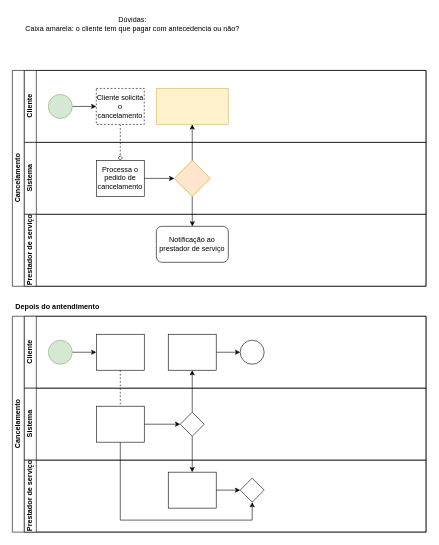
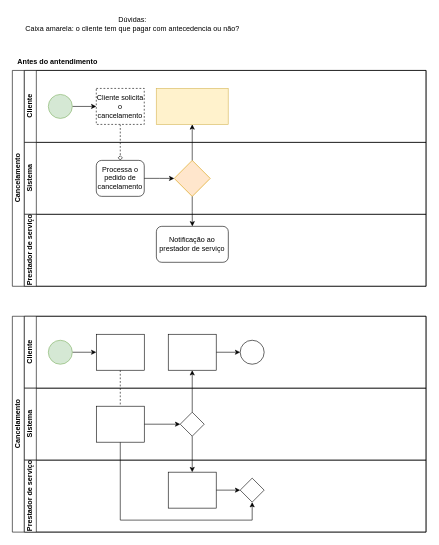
none -> (57, 62)
(120, 179) -> (120, 179)
(57, 308) -> none
